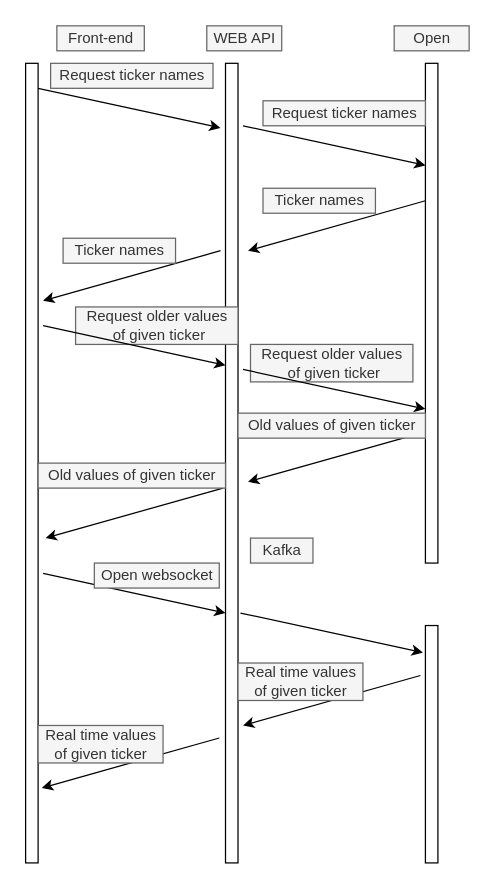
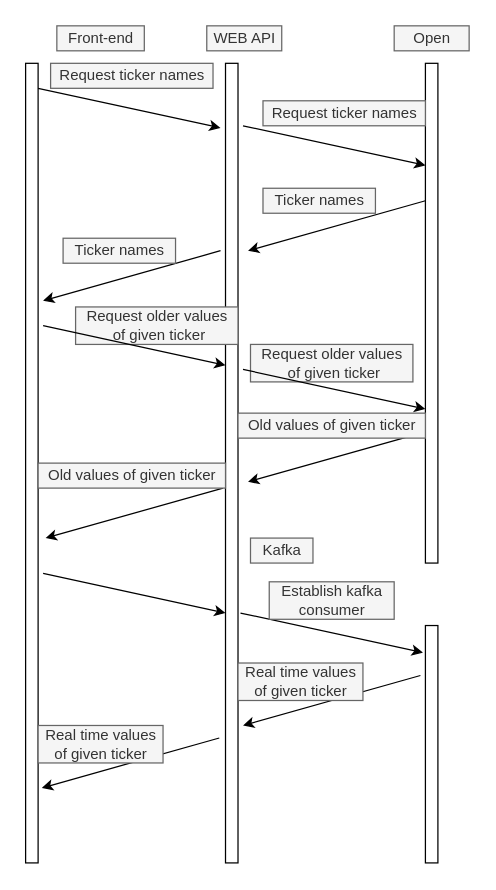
(157, 576) -> none
none -> (332, 601)
